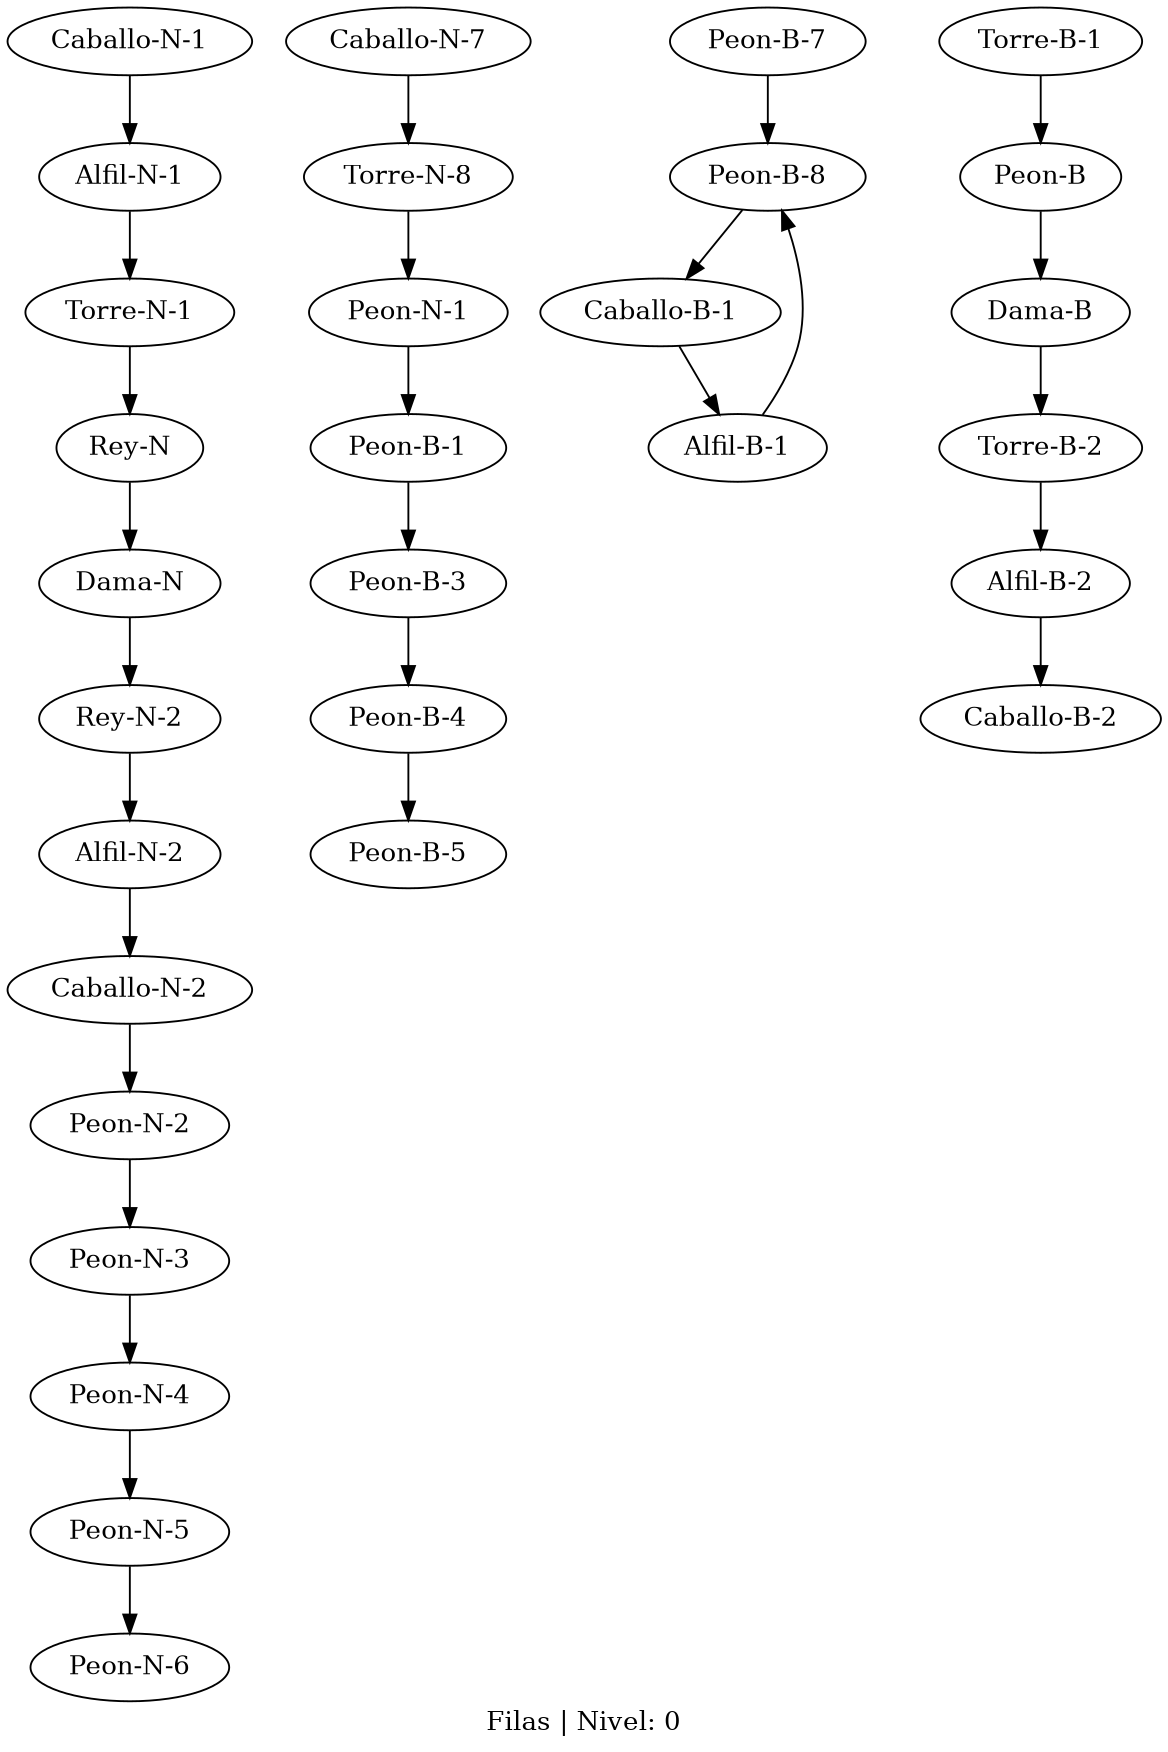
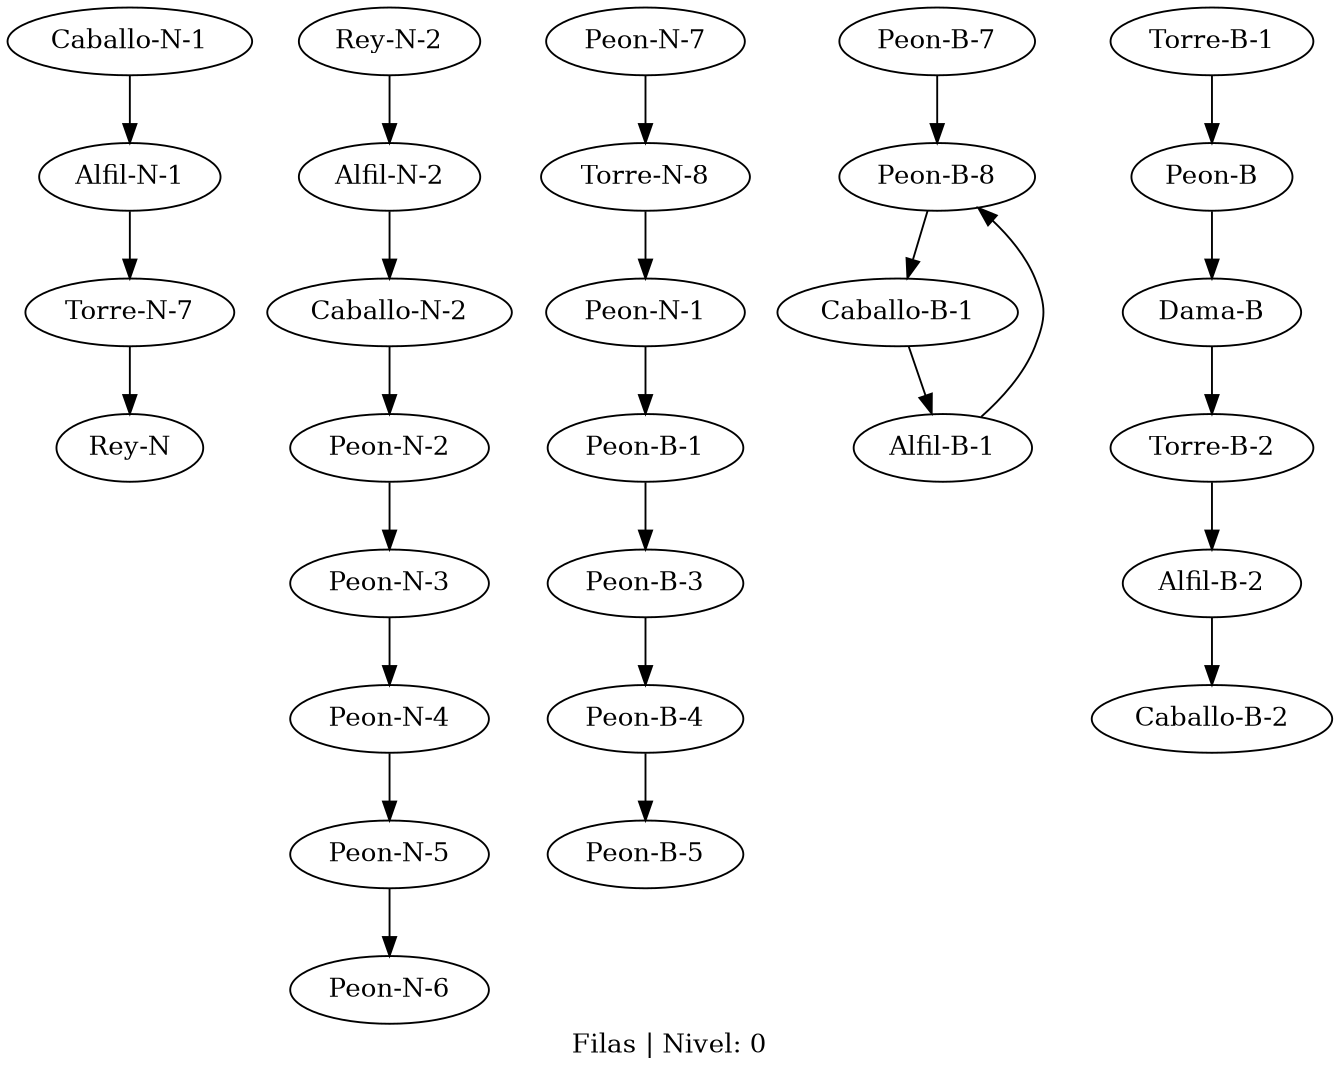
(408, 41) -> (645, 41)
(130, 312) -> (130, 312)
(130, 583) -> none
